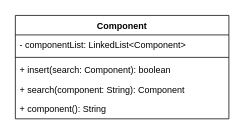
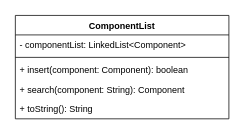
(122, 26) -> (122, 26)
(102, 71) -> (110, 71)
(68, 110) -> (64, 110)
